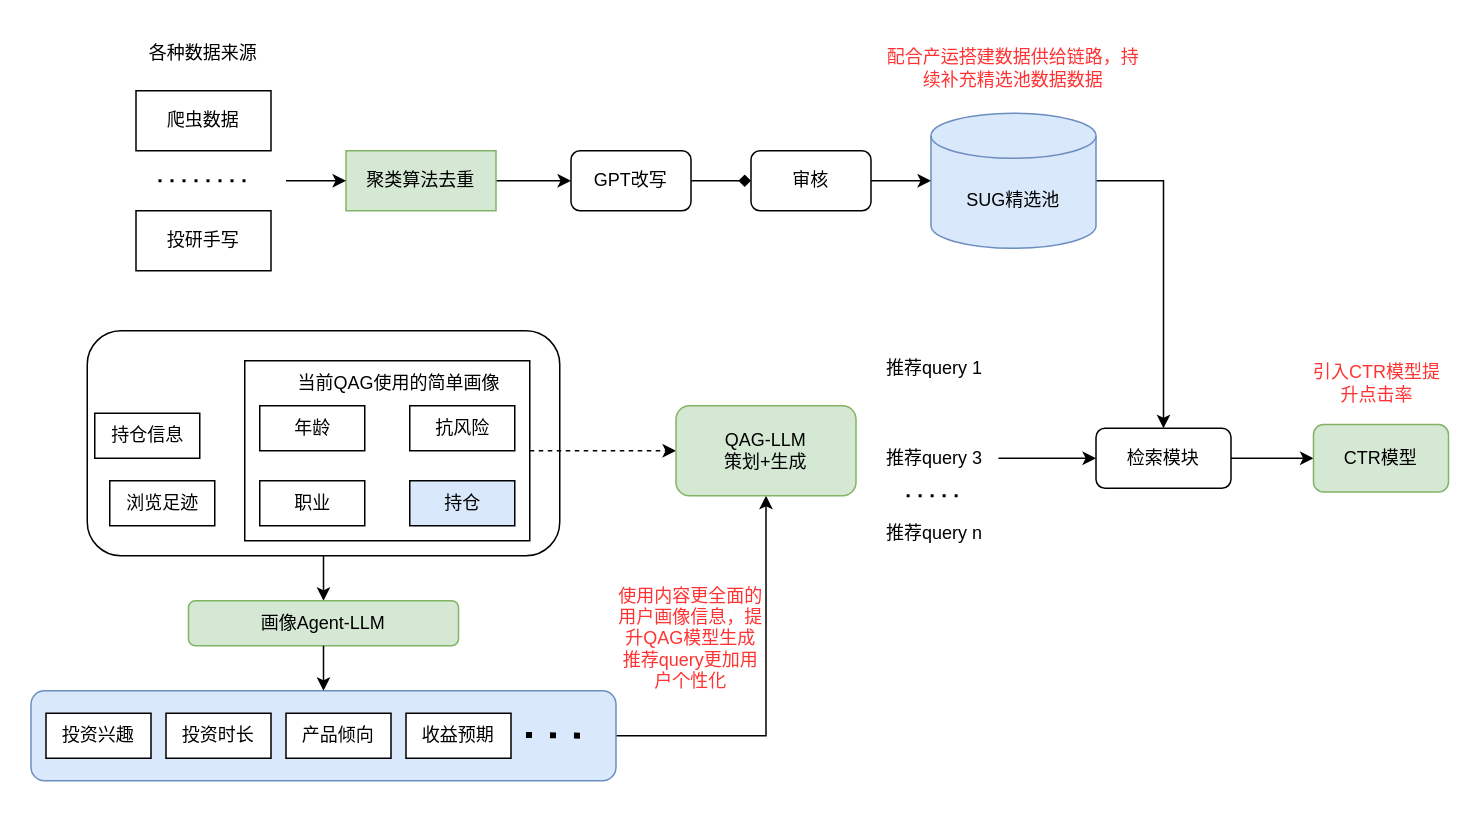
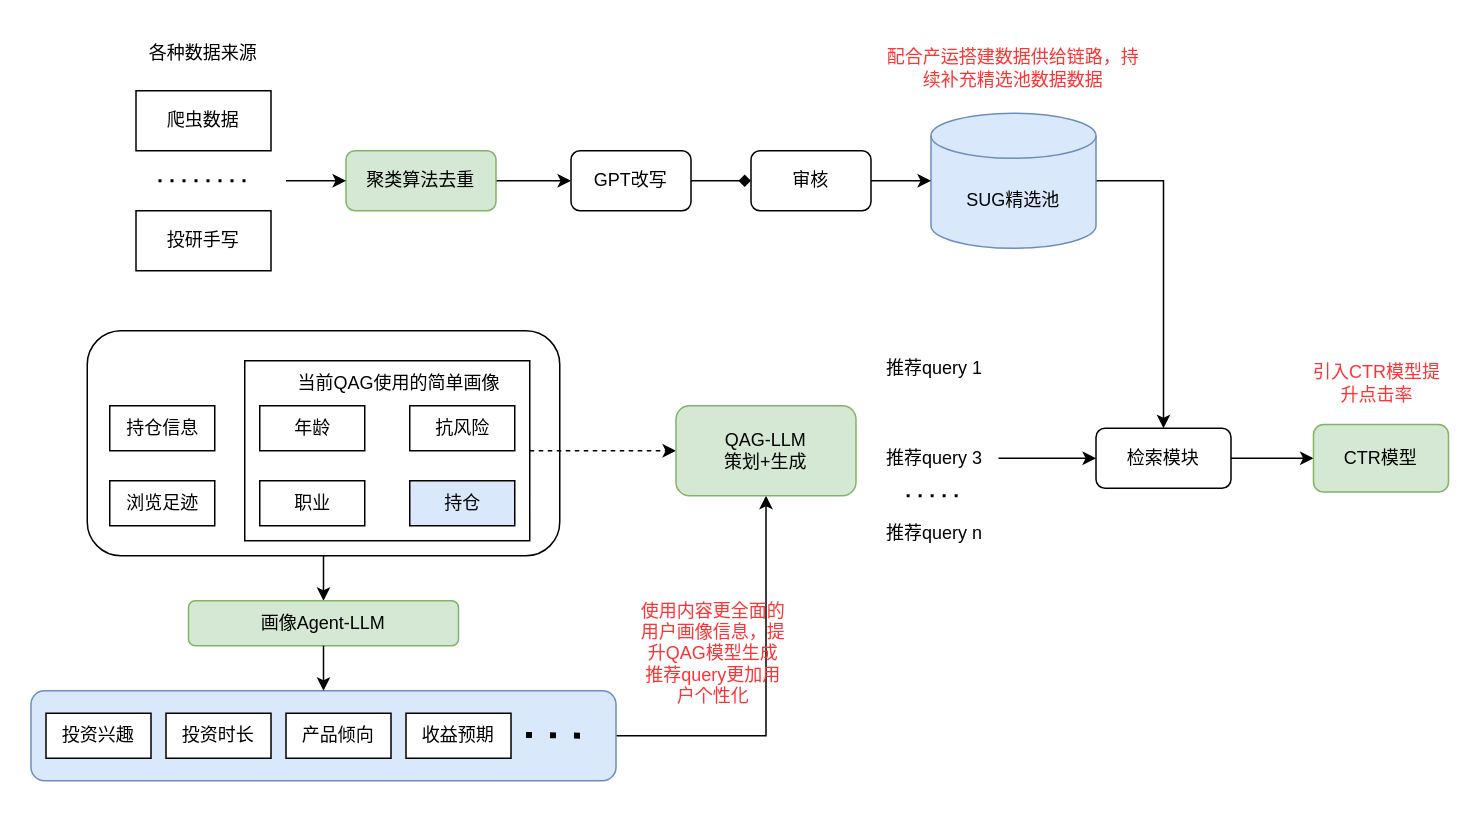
(421, 181) -> (421, 181)
(147, 436) -> (162, 428)
(691, 638) -> (713, 653)
